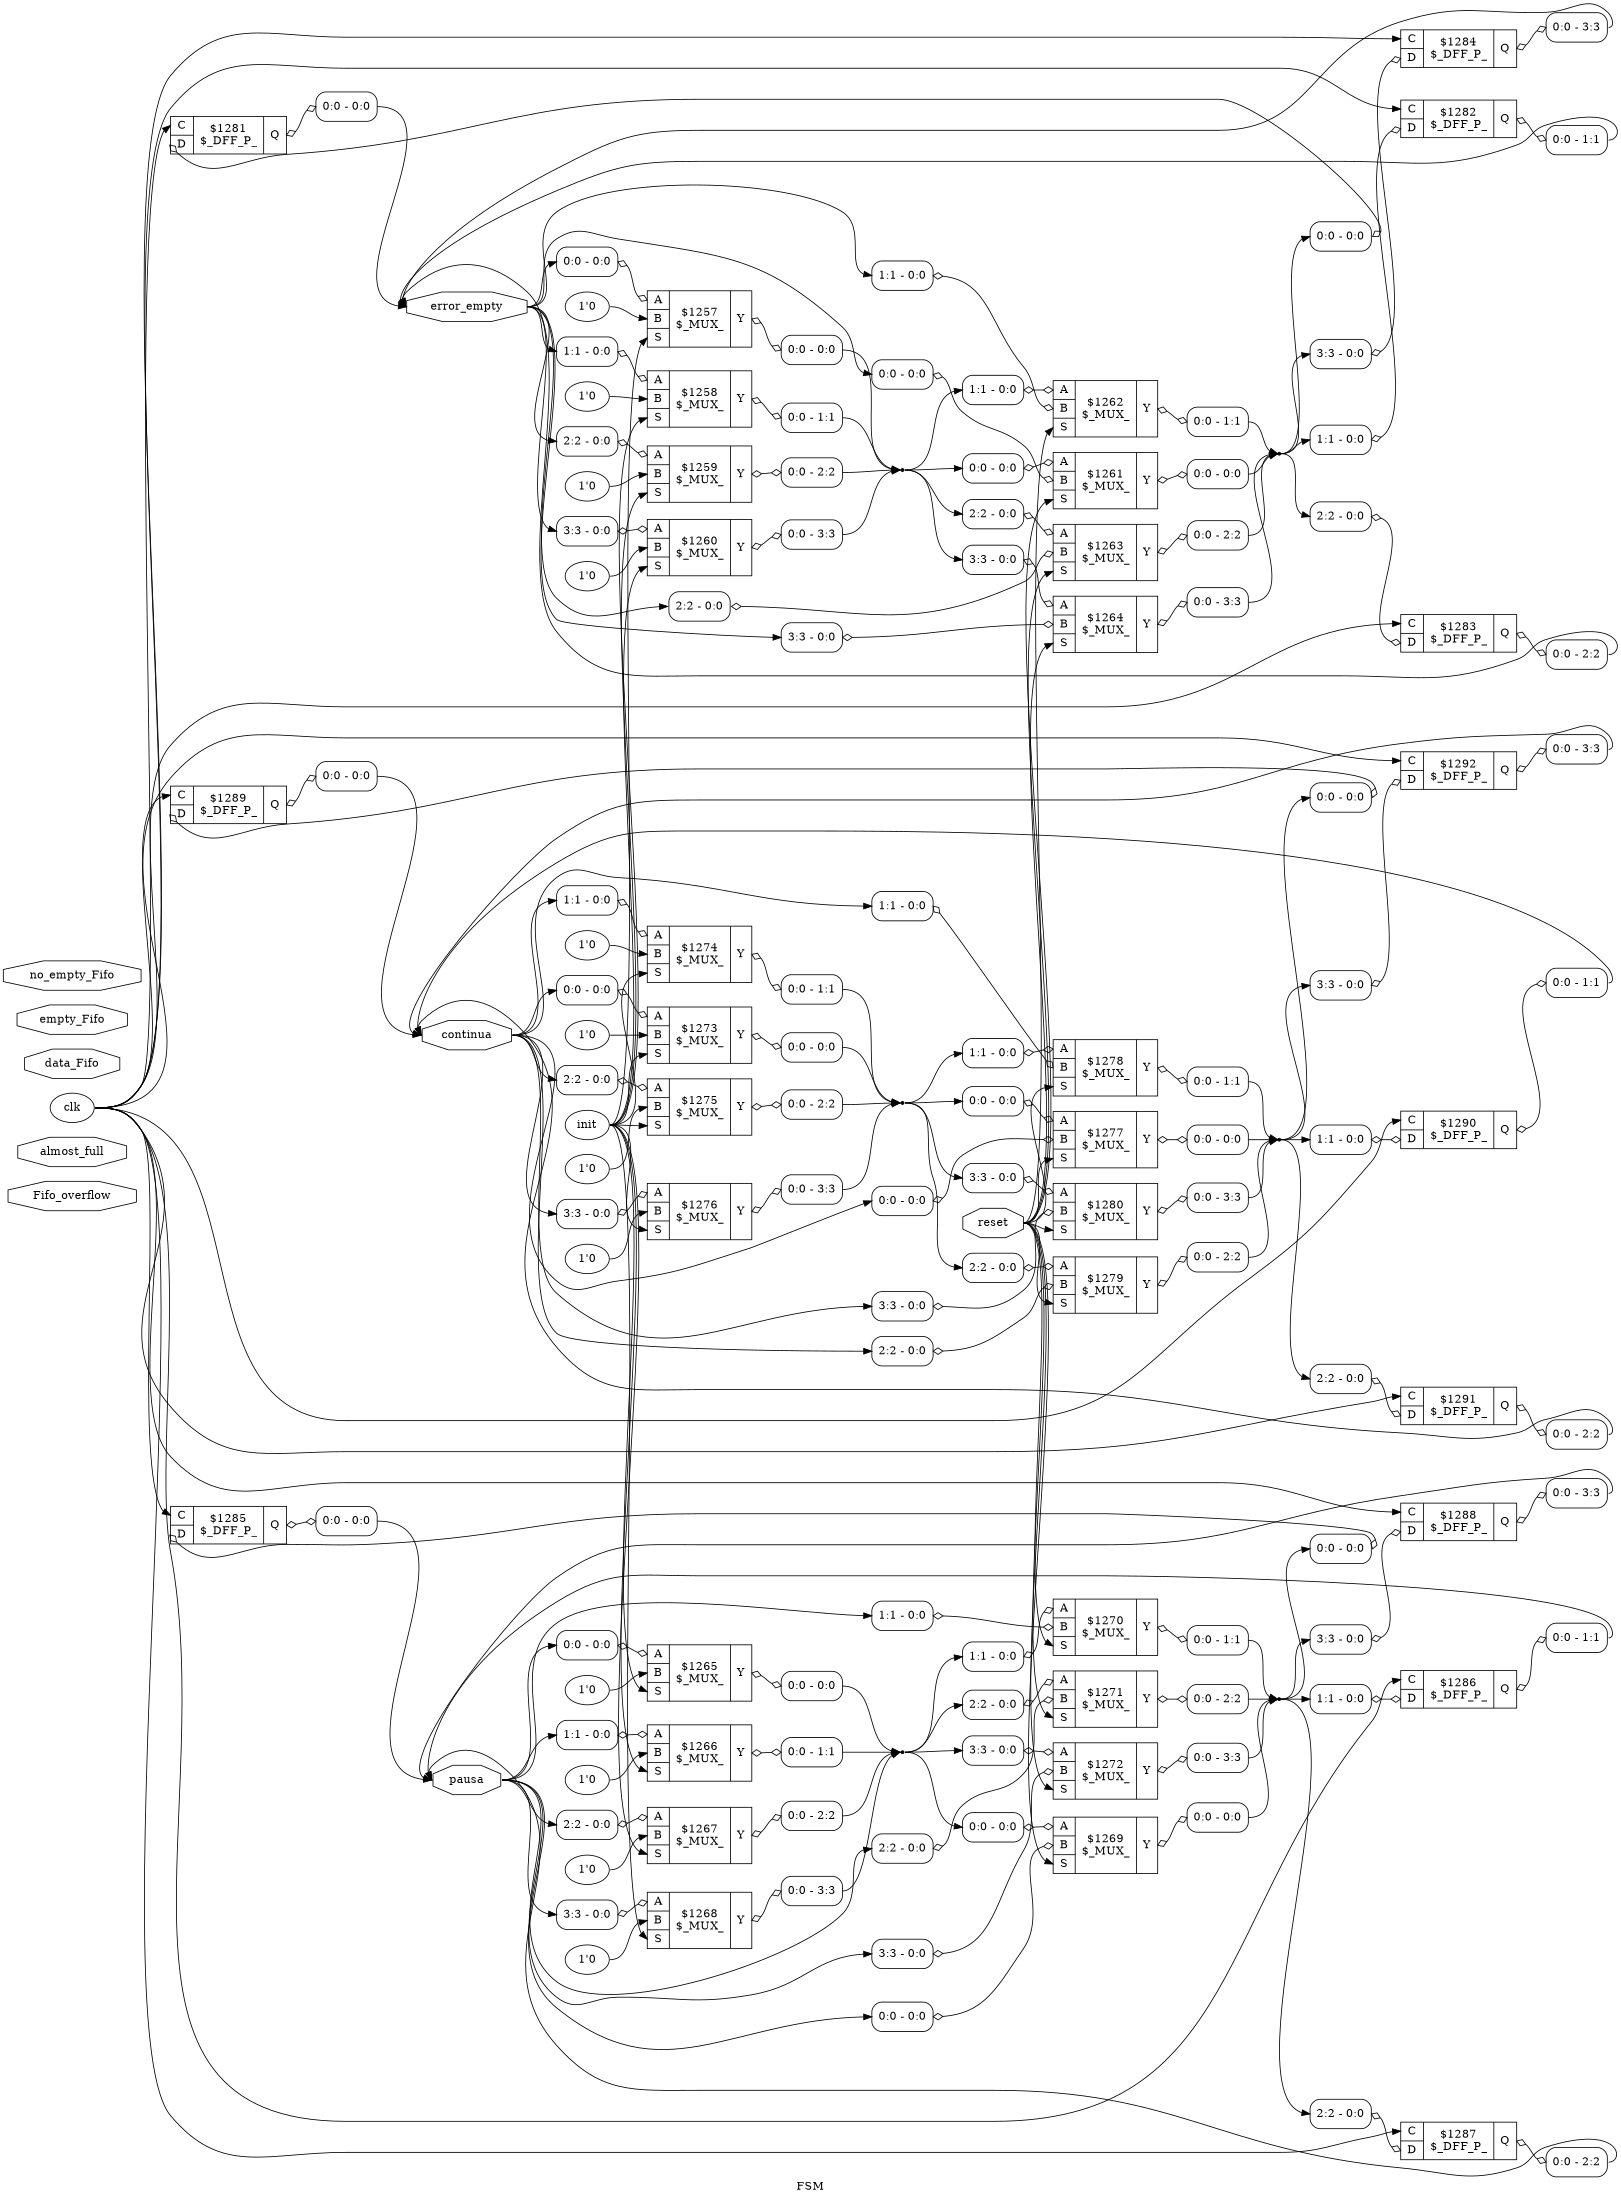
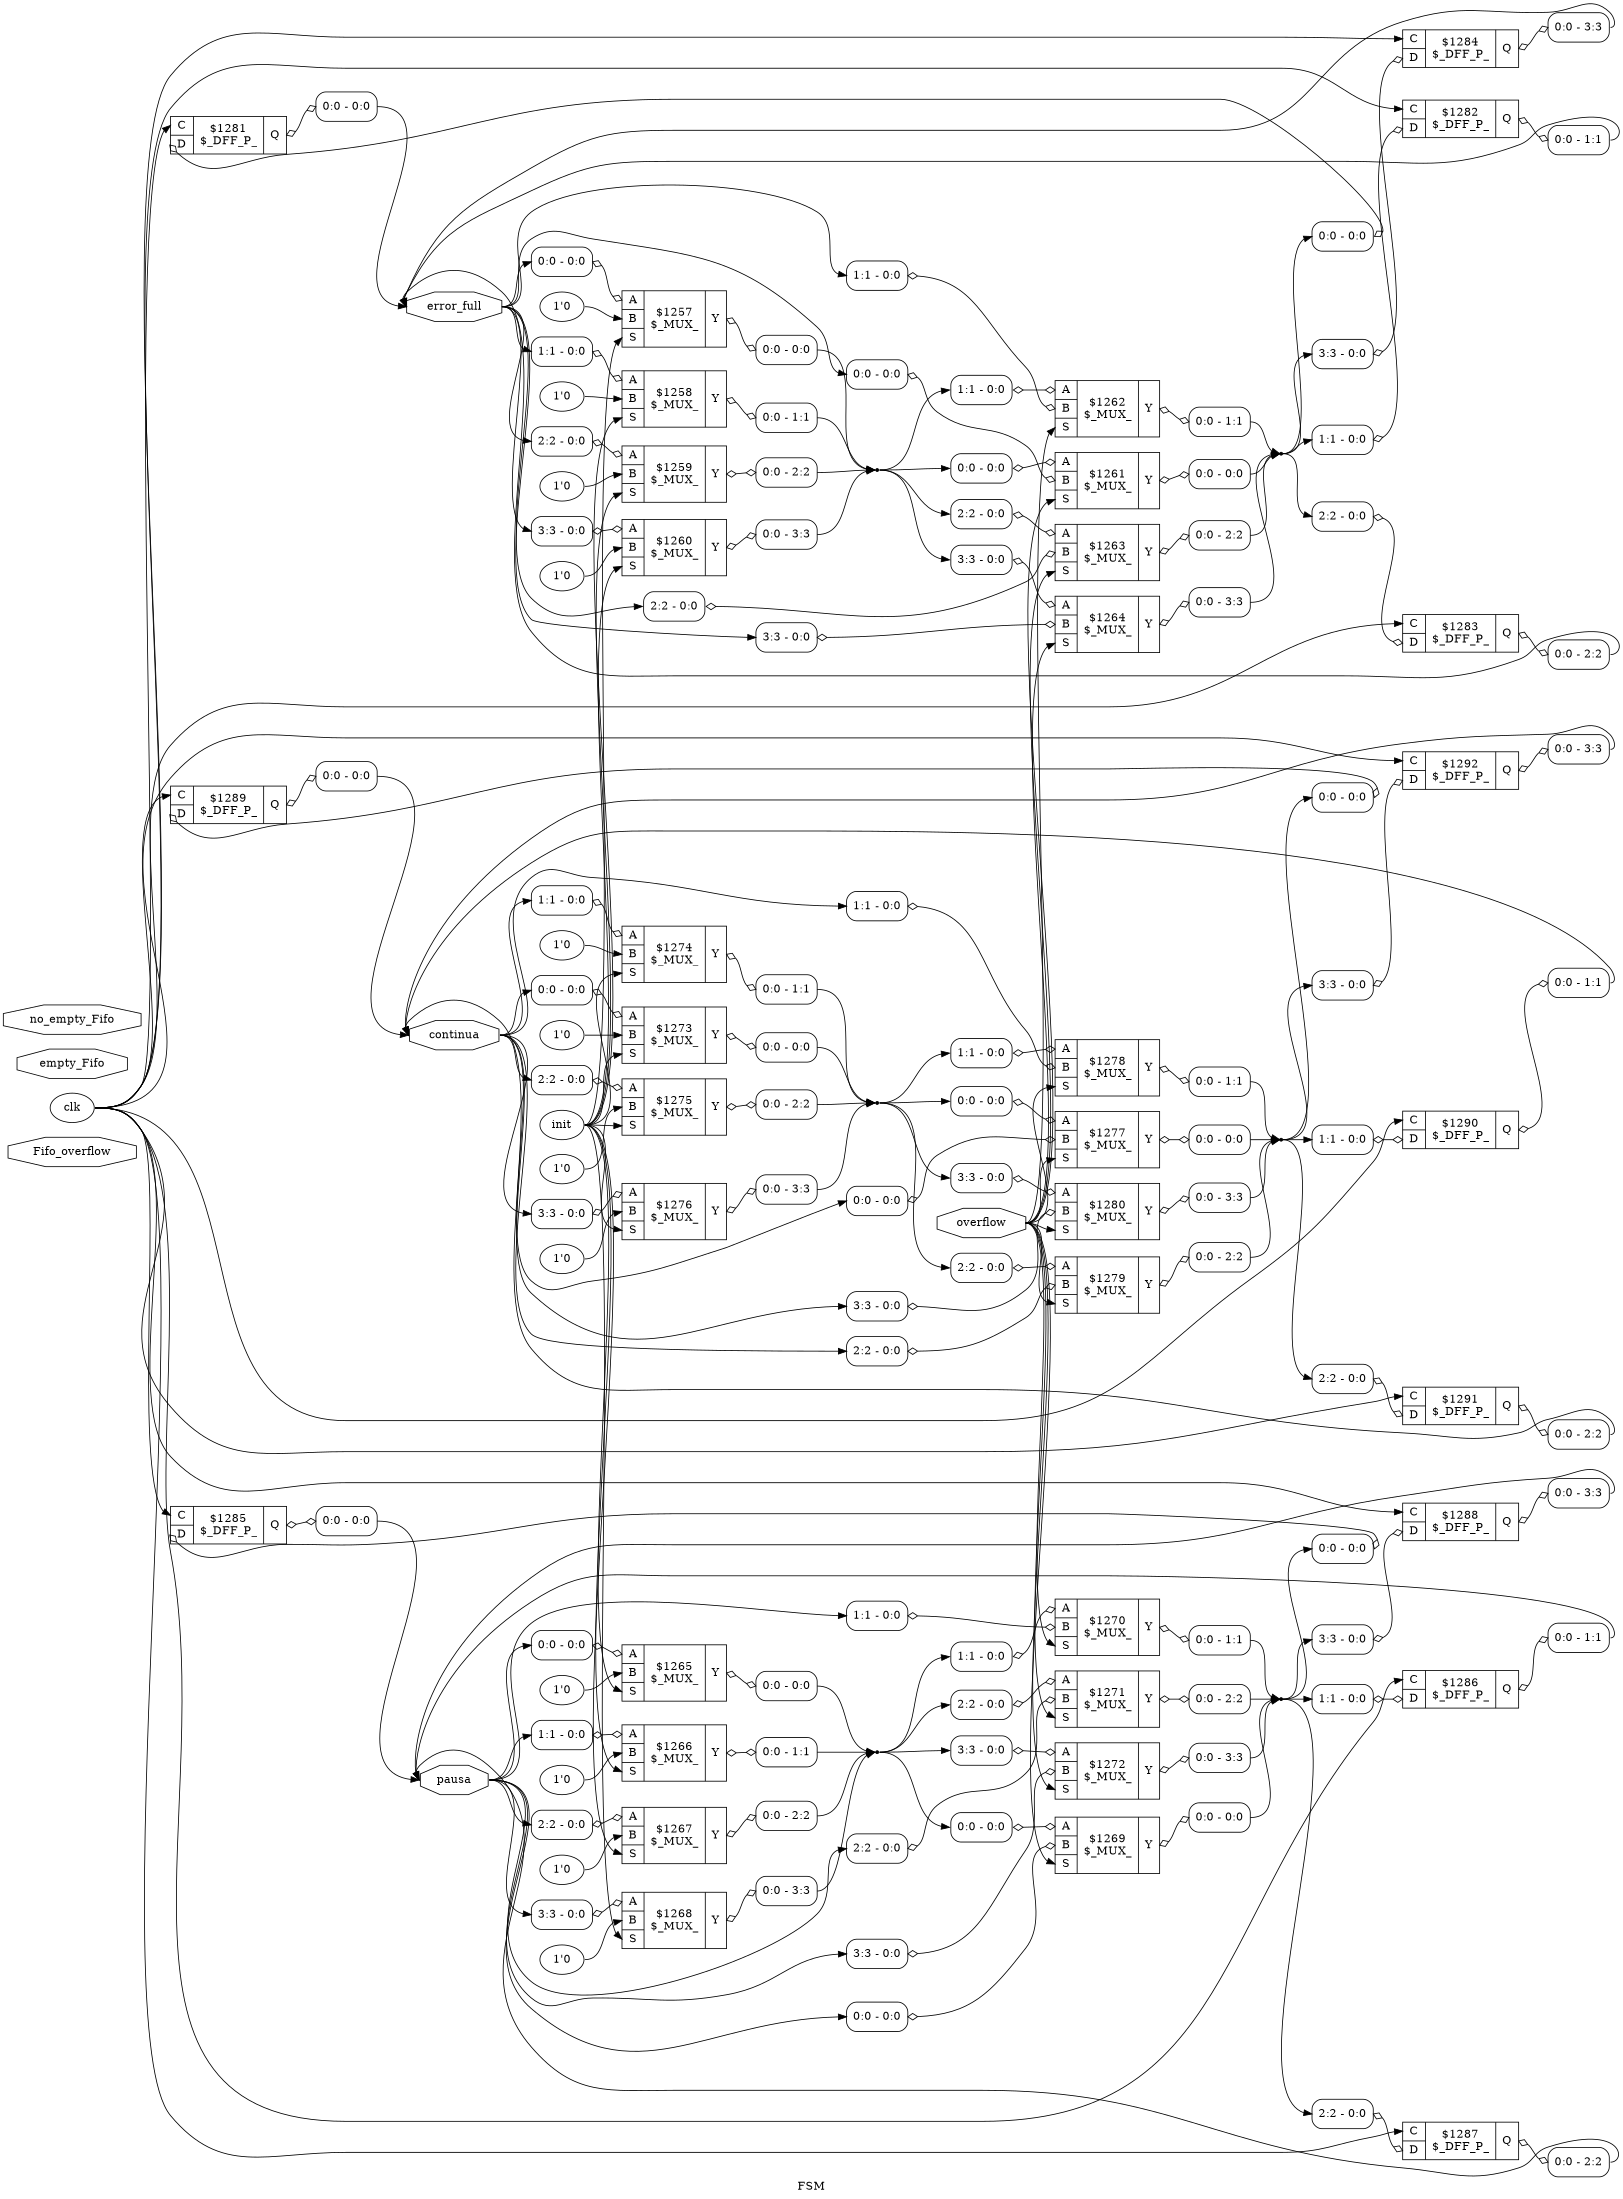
(467, 307) -> (454, 307)
(72, 1064) -> none
(72, 1152) -> none
(993, 1223) -> (981, 1223)
